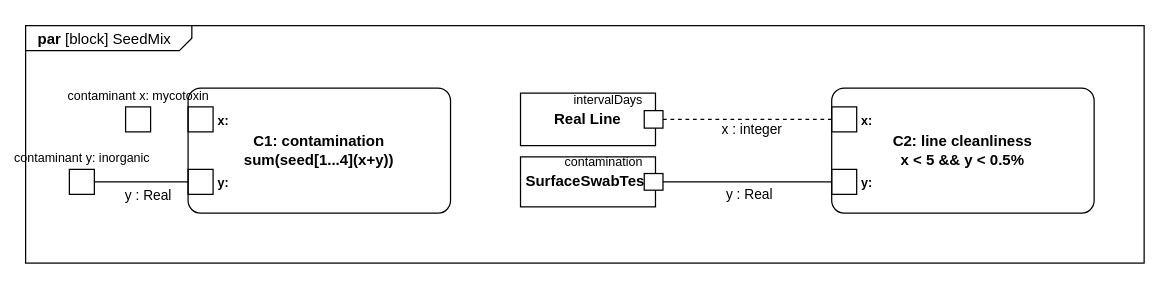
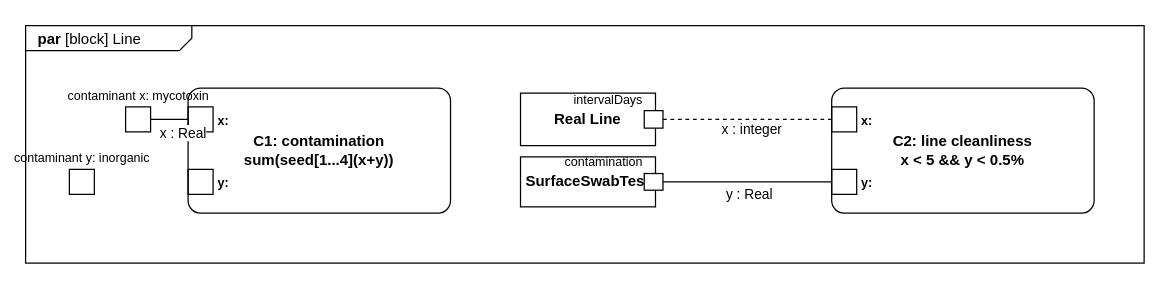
(102, 26) -> (90, 26)
none -> (170, 119)
(142, 182) -> none
